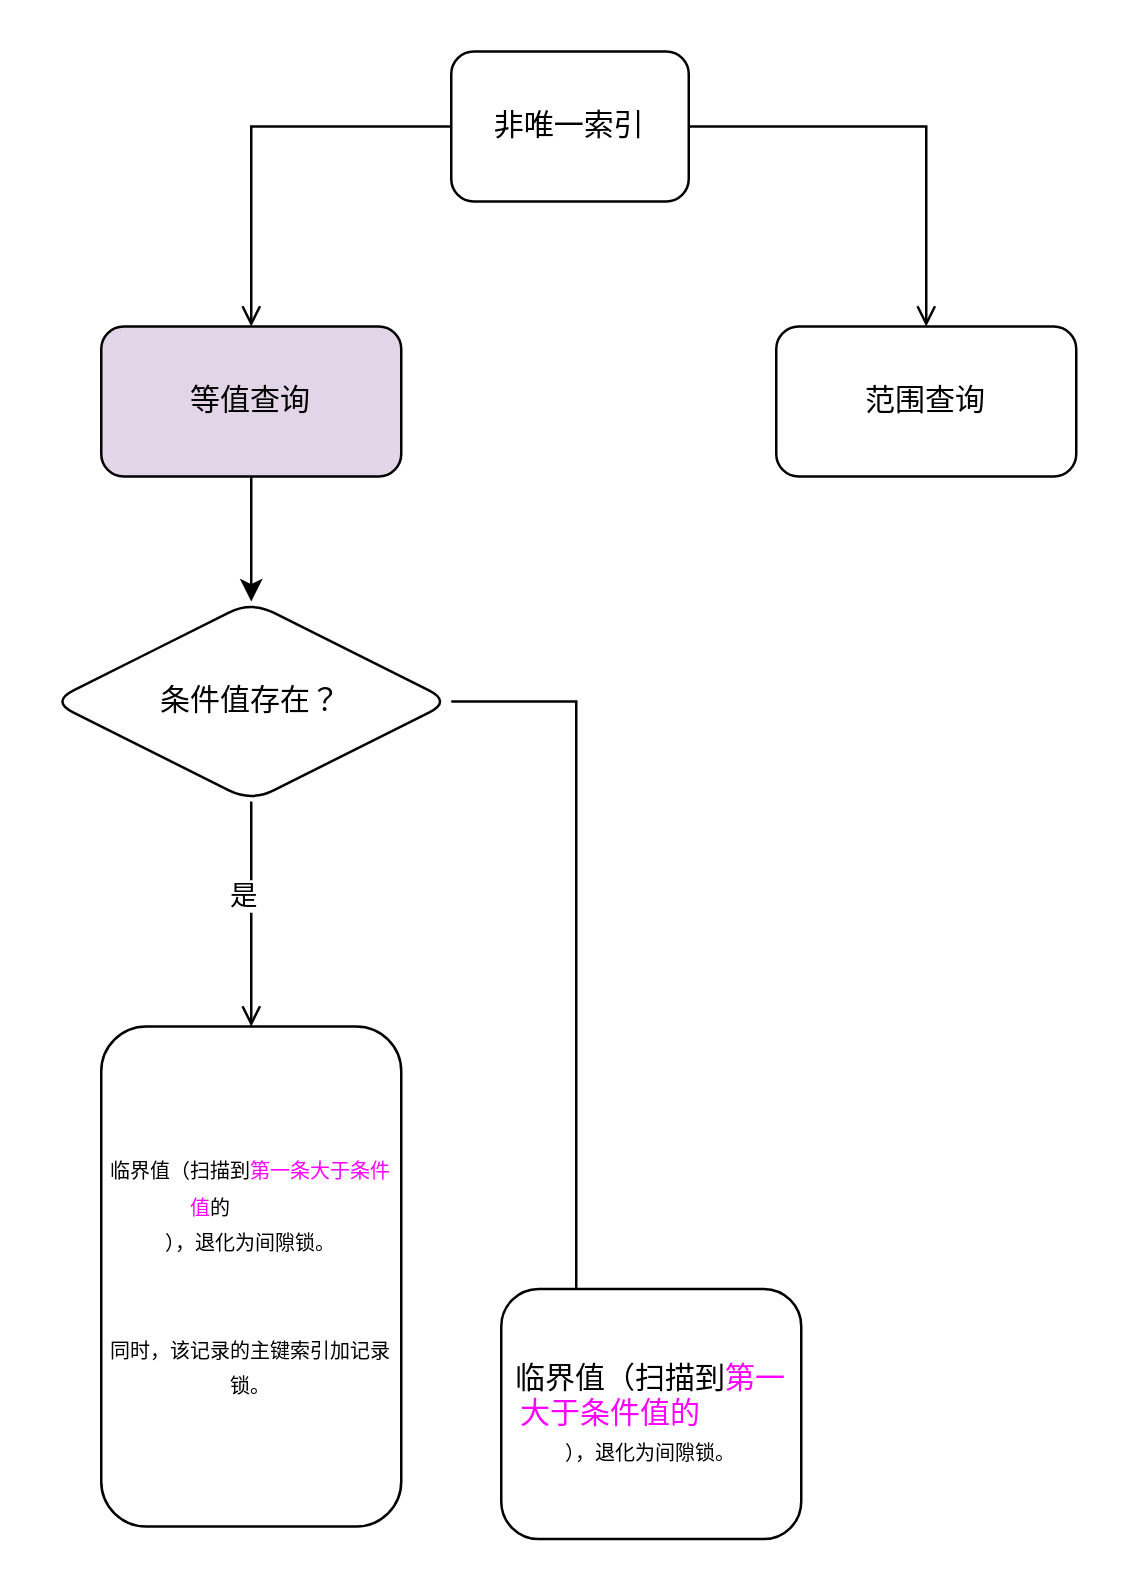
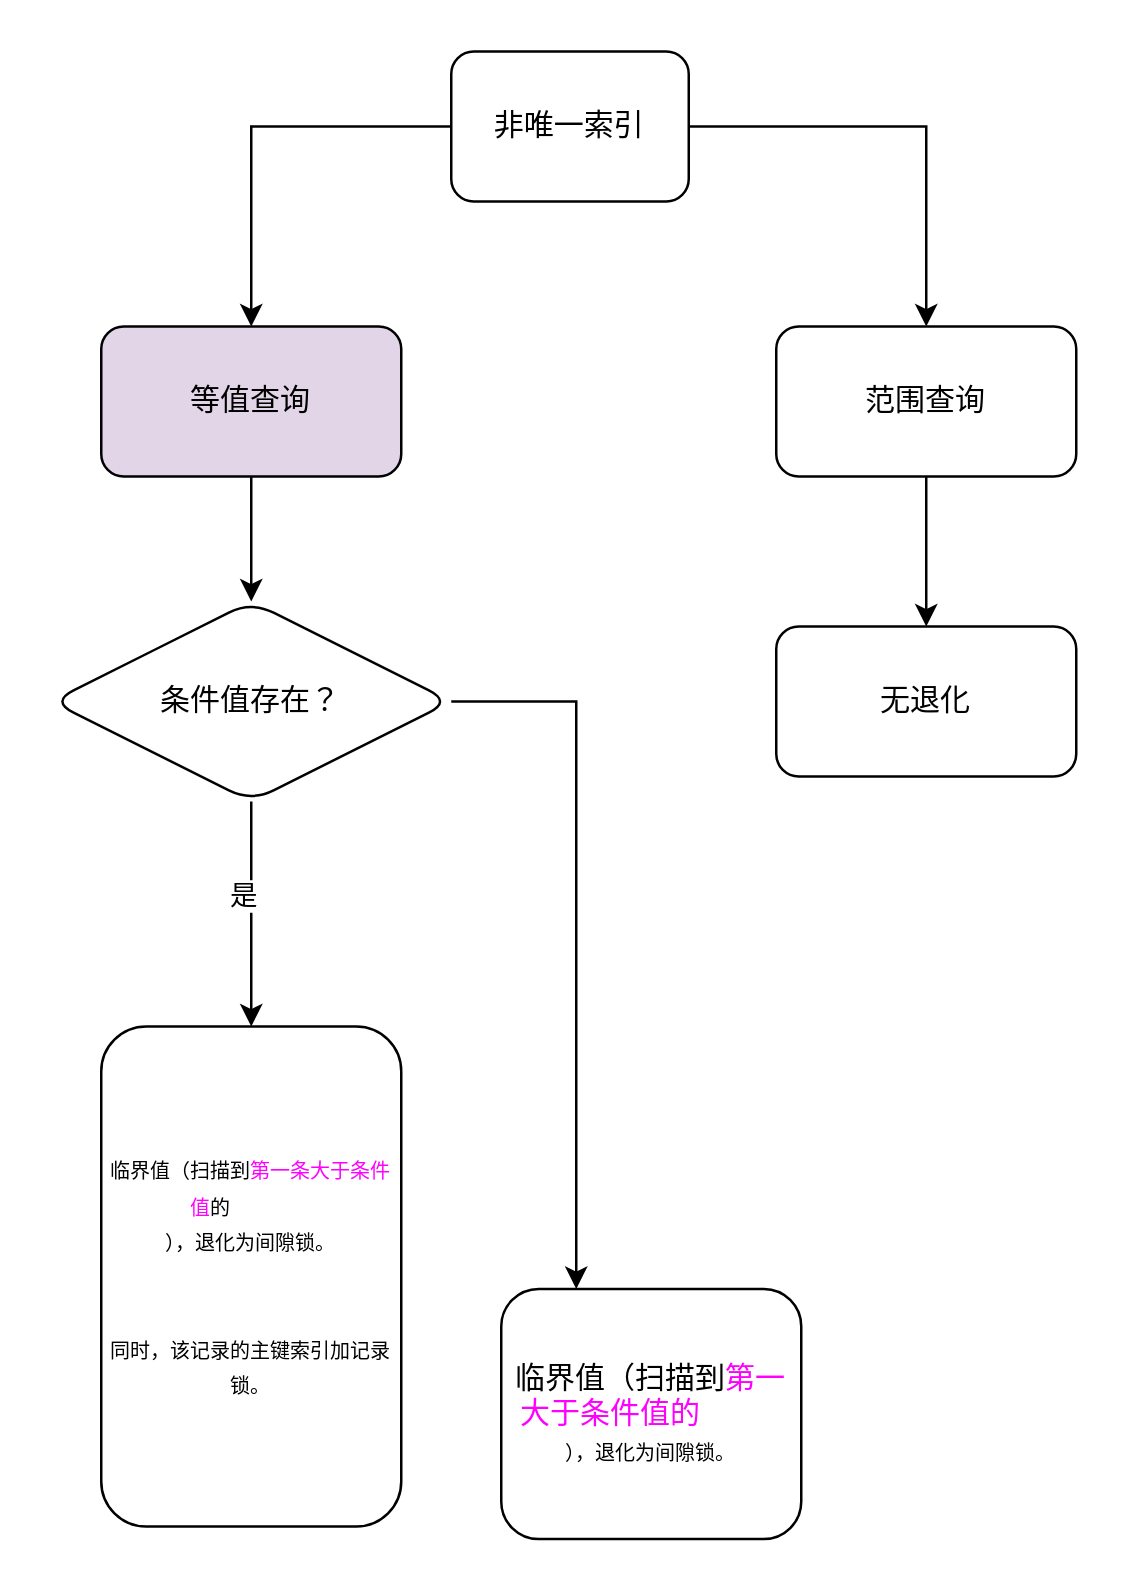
(251, 312) -> (251, 308)
(926, 312) -> (926, 308)
none -> (926, 543)
none -> (926, 701)
(251, 1012) -> (251, 1008)
(576, 1278) -> (576, 1271)
